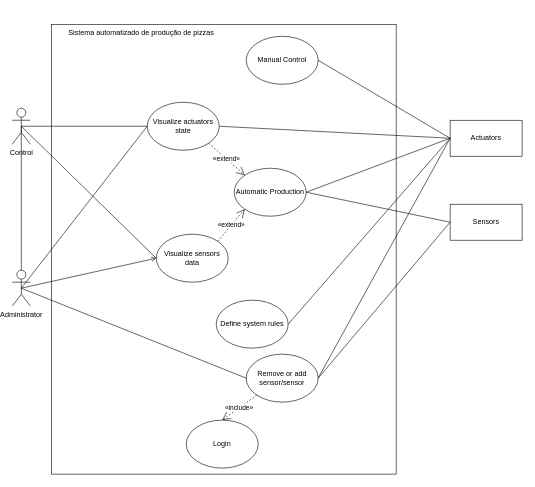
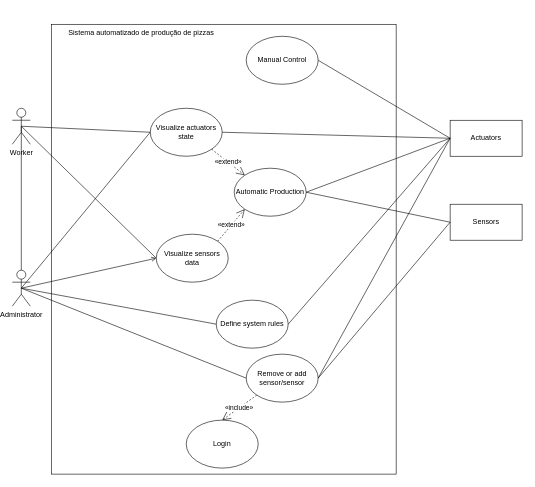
(183, 126) -> (186, 132)
(22, 153) -> (22, 153)
none -> (122, 307)
